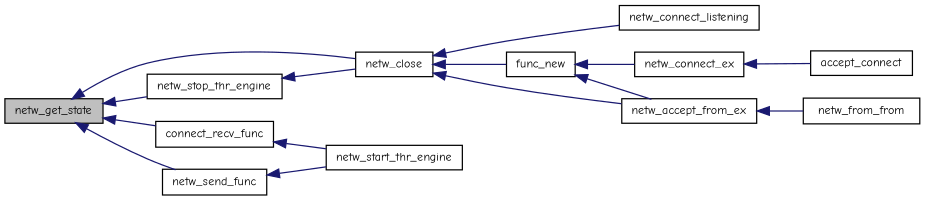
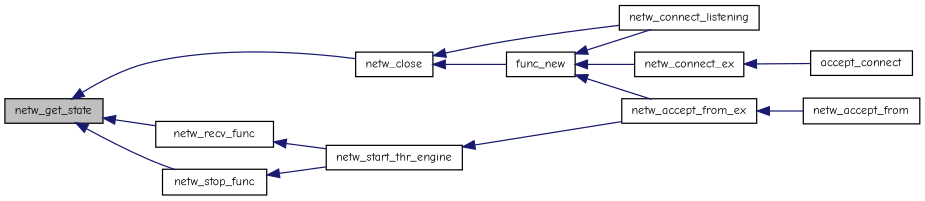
none -> (619, 40)
(215, 86) -> none
(533, 92) -> (548, 133)
(862, 111) -> (862, 111)
(215, 134) -> (215, 134)
(215, 182) -> (215, 182)
